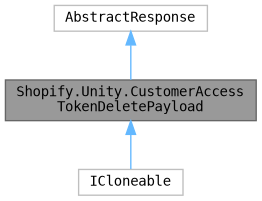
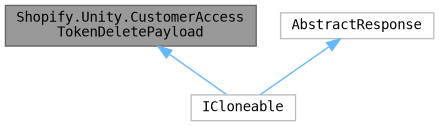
(131, 63) -> (294, 71)
